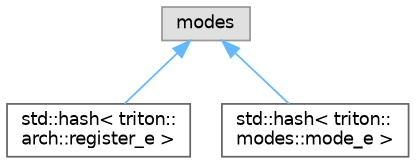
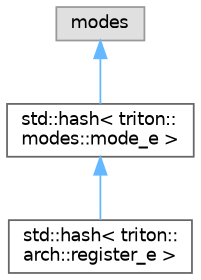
(151, 79) -> (100, 198)
